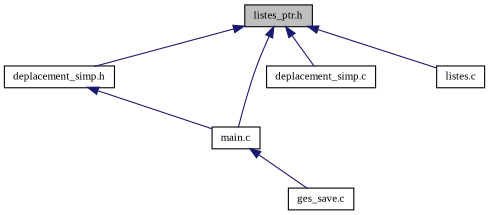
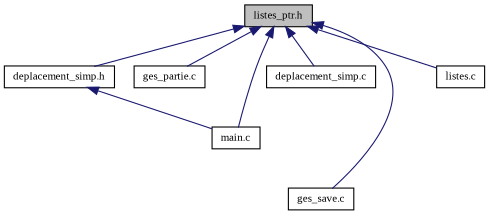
none -> (170, 77)
(283, 172) -> (392, 99)
